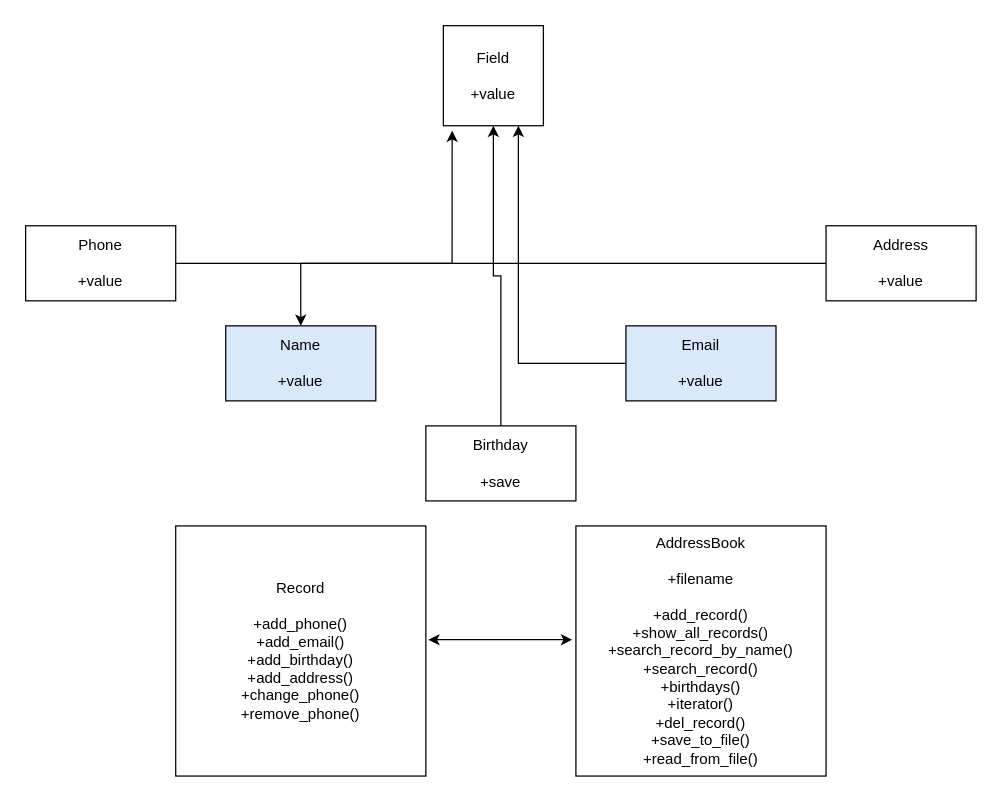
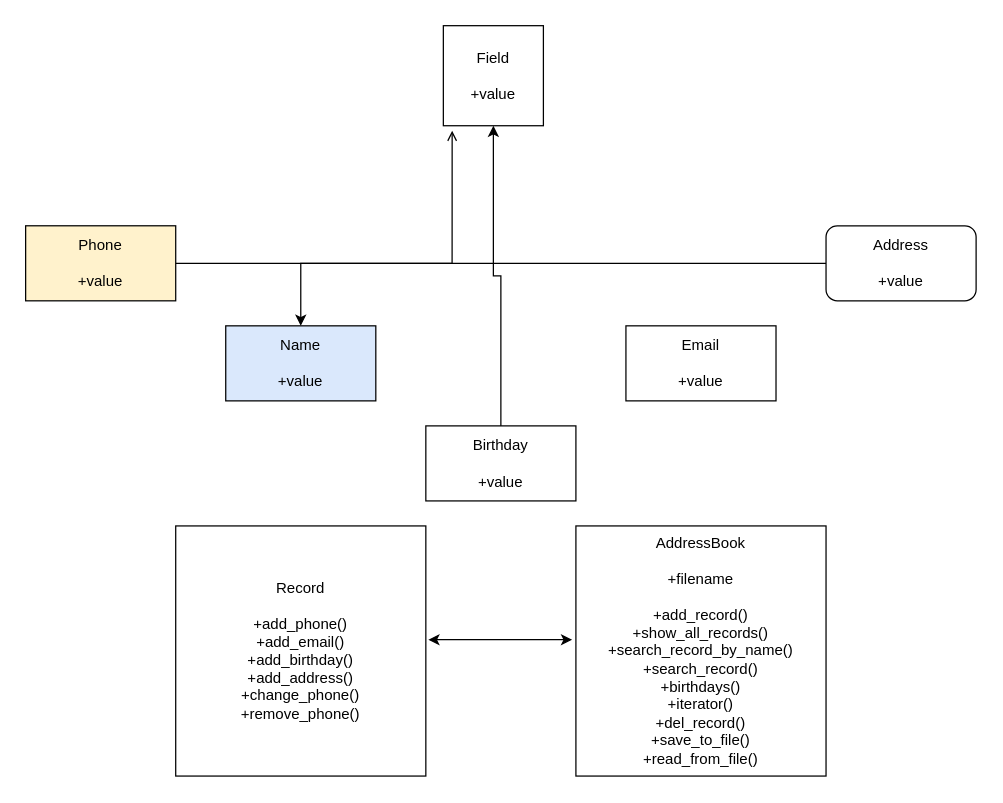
(452, 141) -> (452, 138)
(101, 263) -> (101, 263)
(901, 263) -> (901, 263)
(518, 302) -> none
(701, 363) -> (701, 363)
(501, 463) -> (501, 463)
